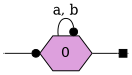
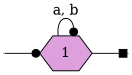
(66, 53) -> (66, 53)
